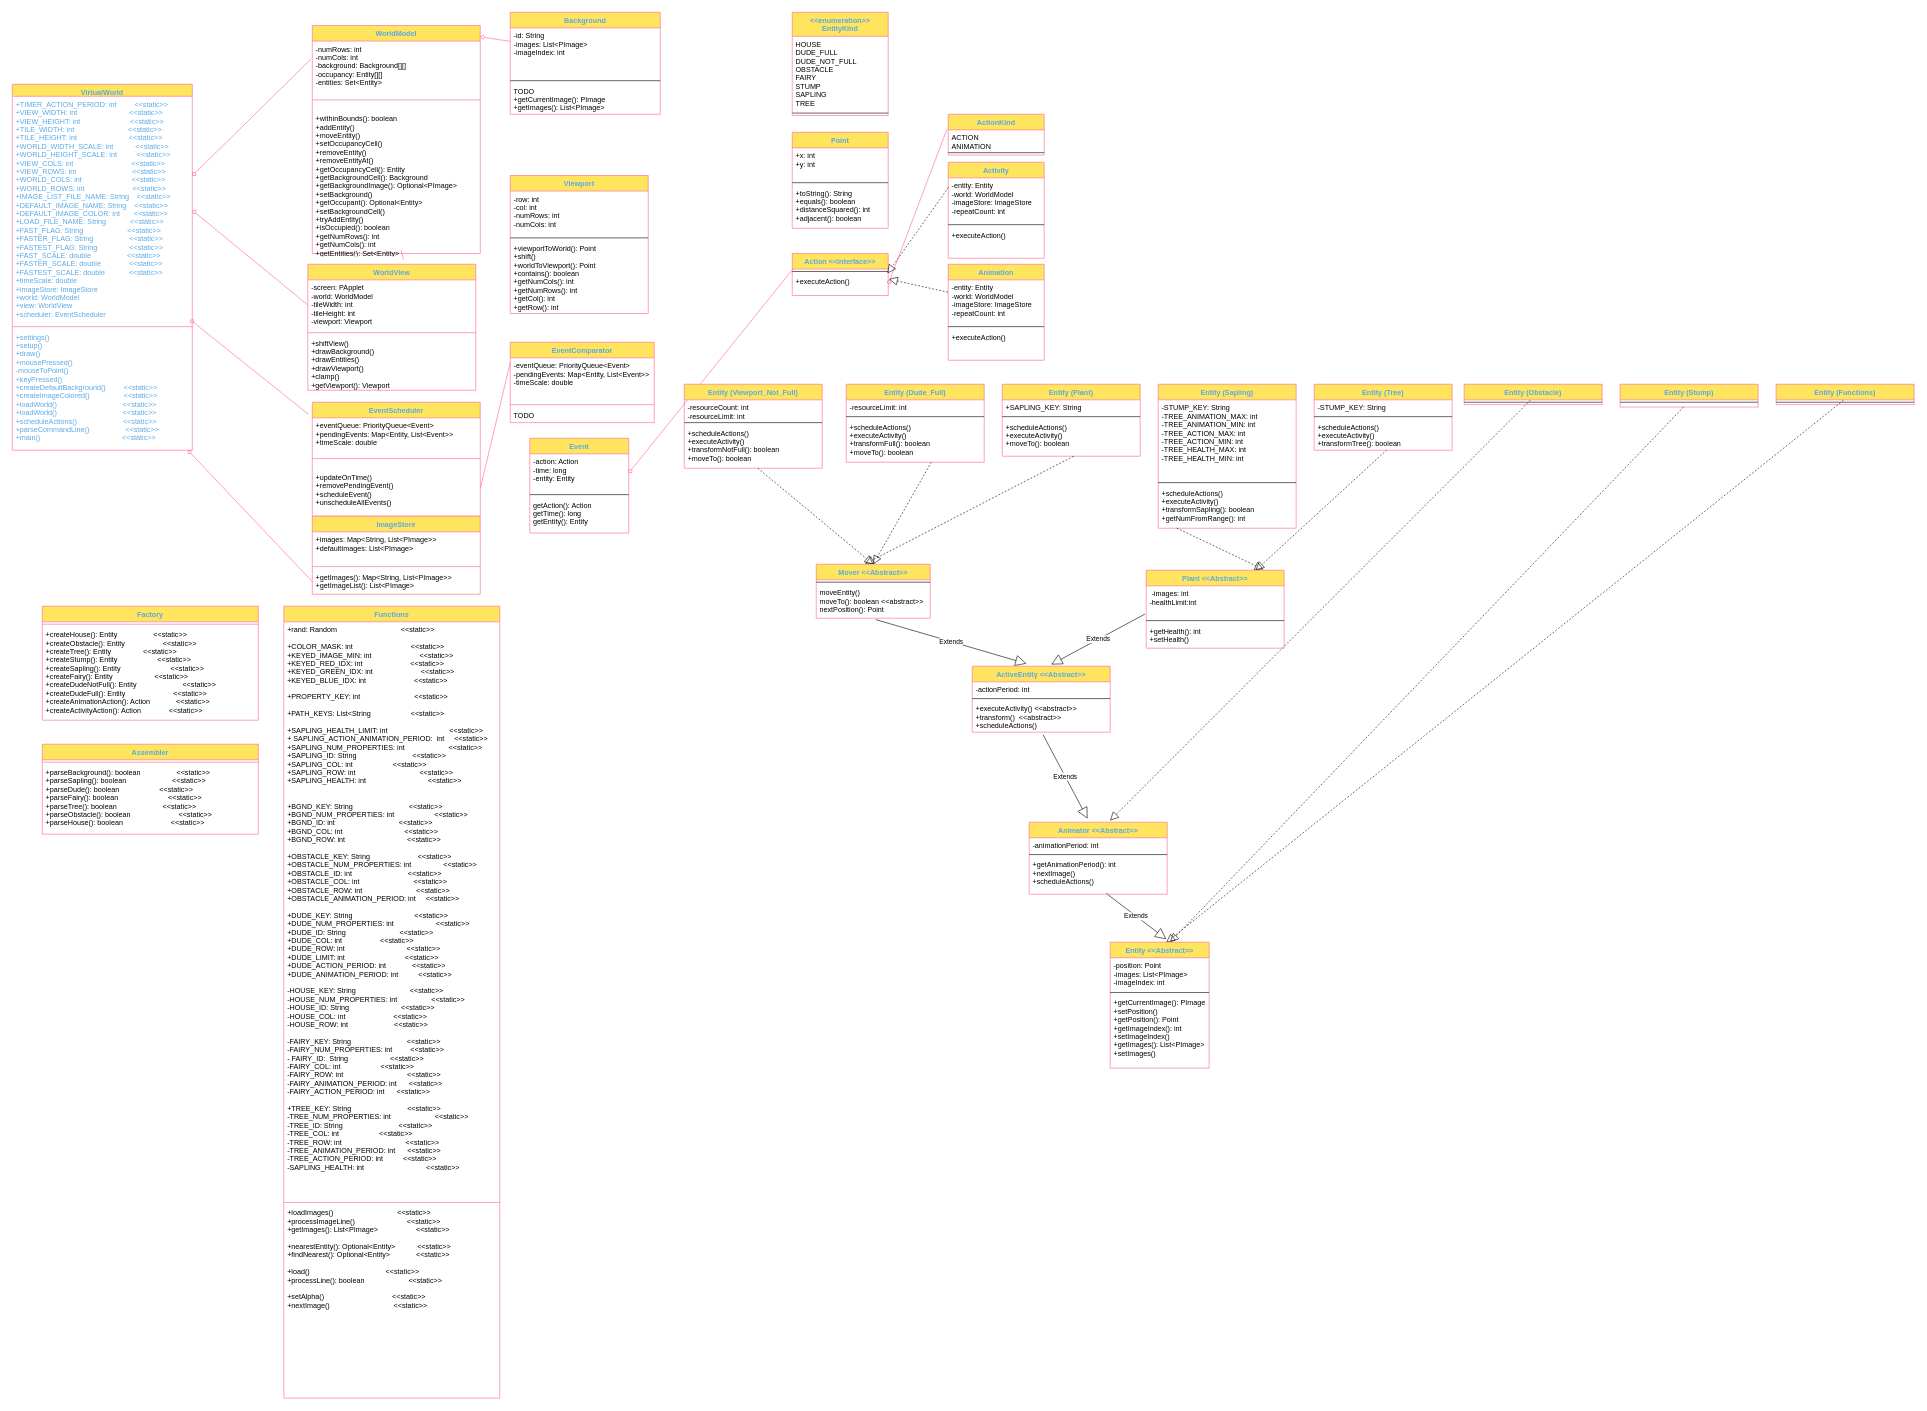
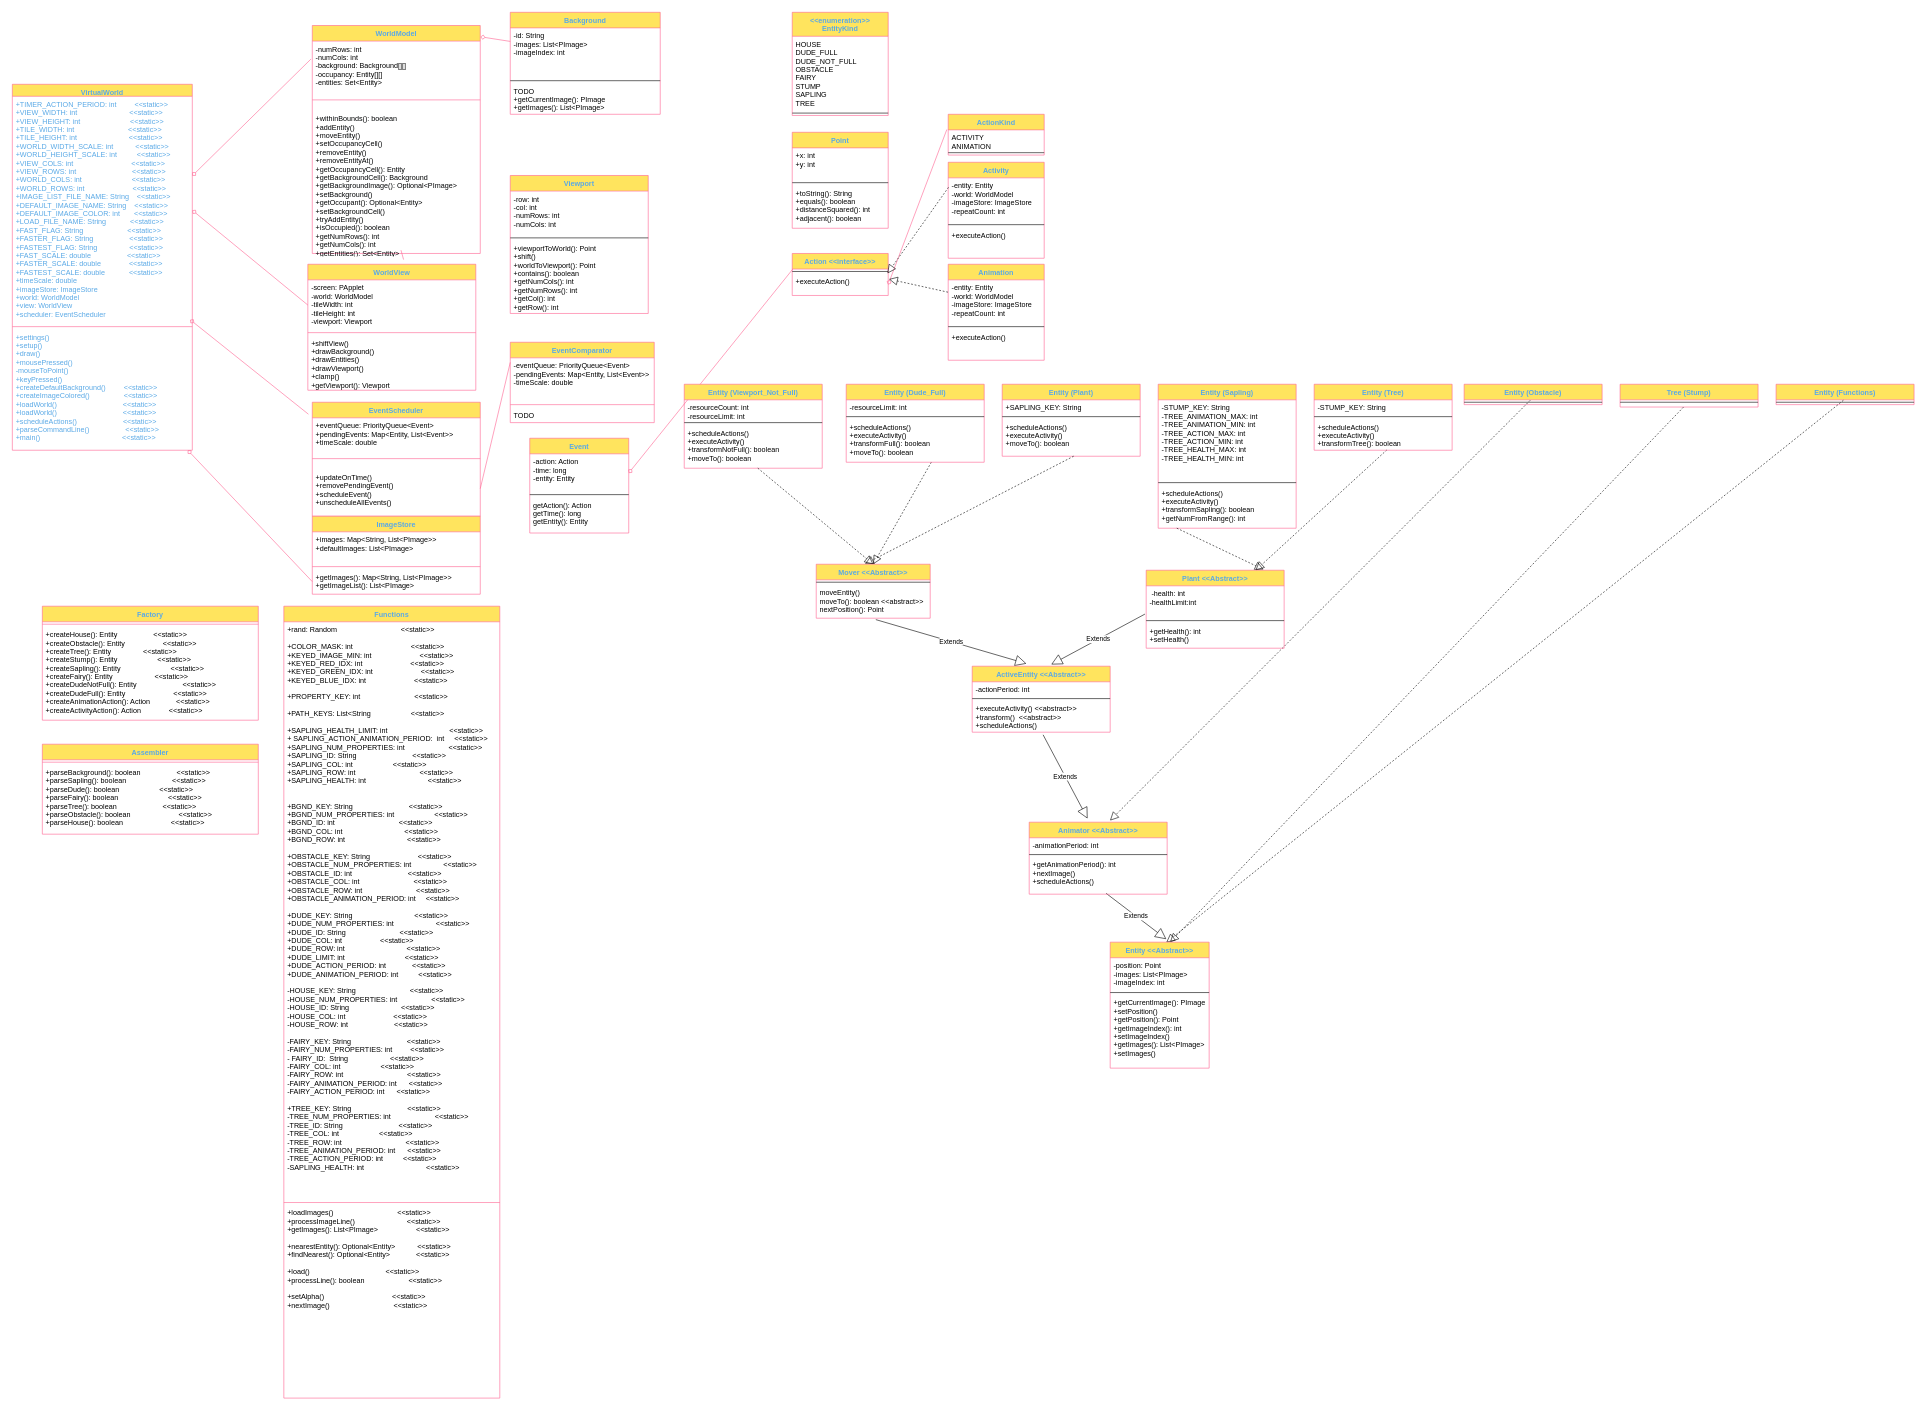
(964, 138) -> (968, 138)
(1689, 392) -> (1689, 392)
(1170, 594) -> (1170, 594)
